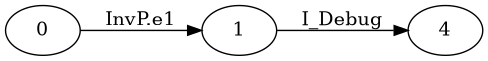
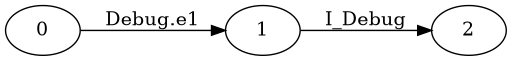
(141, 20) -> (153, 20)
(445, 30) -> (469, 30)
